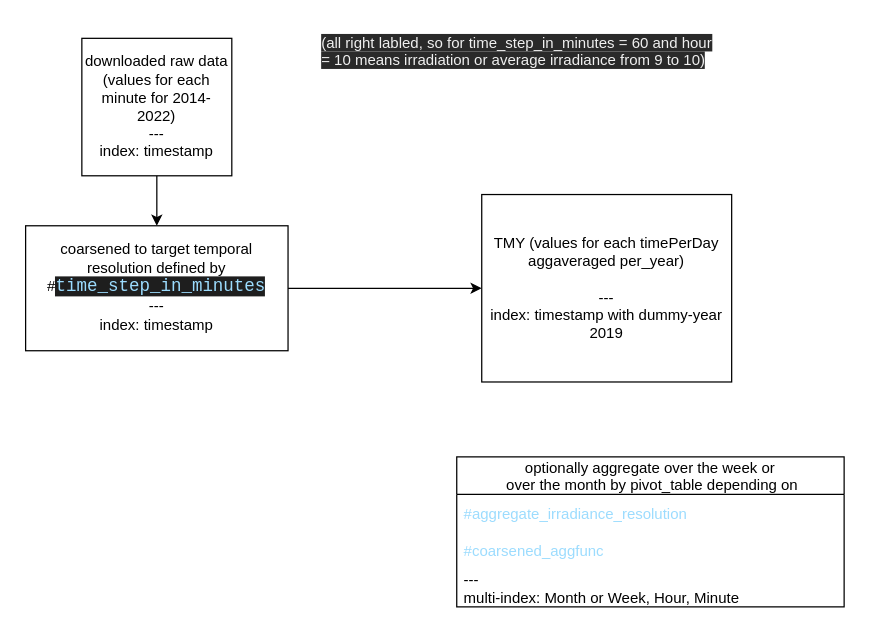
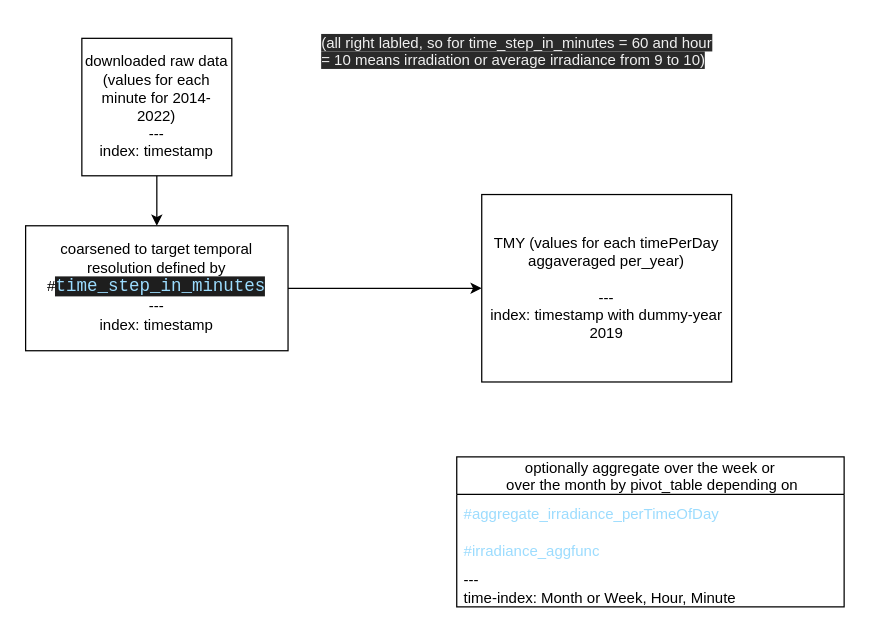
(590, 514) -> (601, 514)
(539, 551) -> (540, 551)
(476, 580) -> (476, 580)
